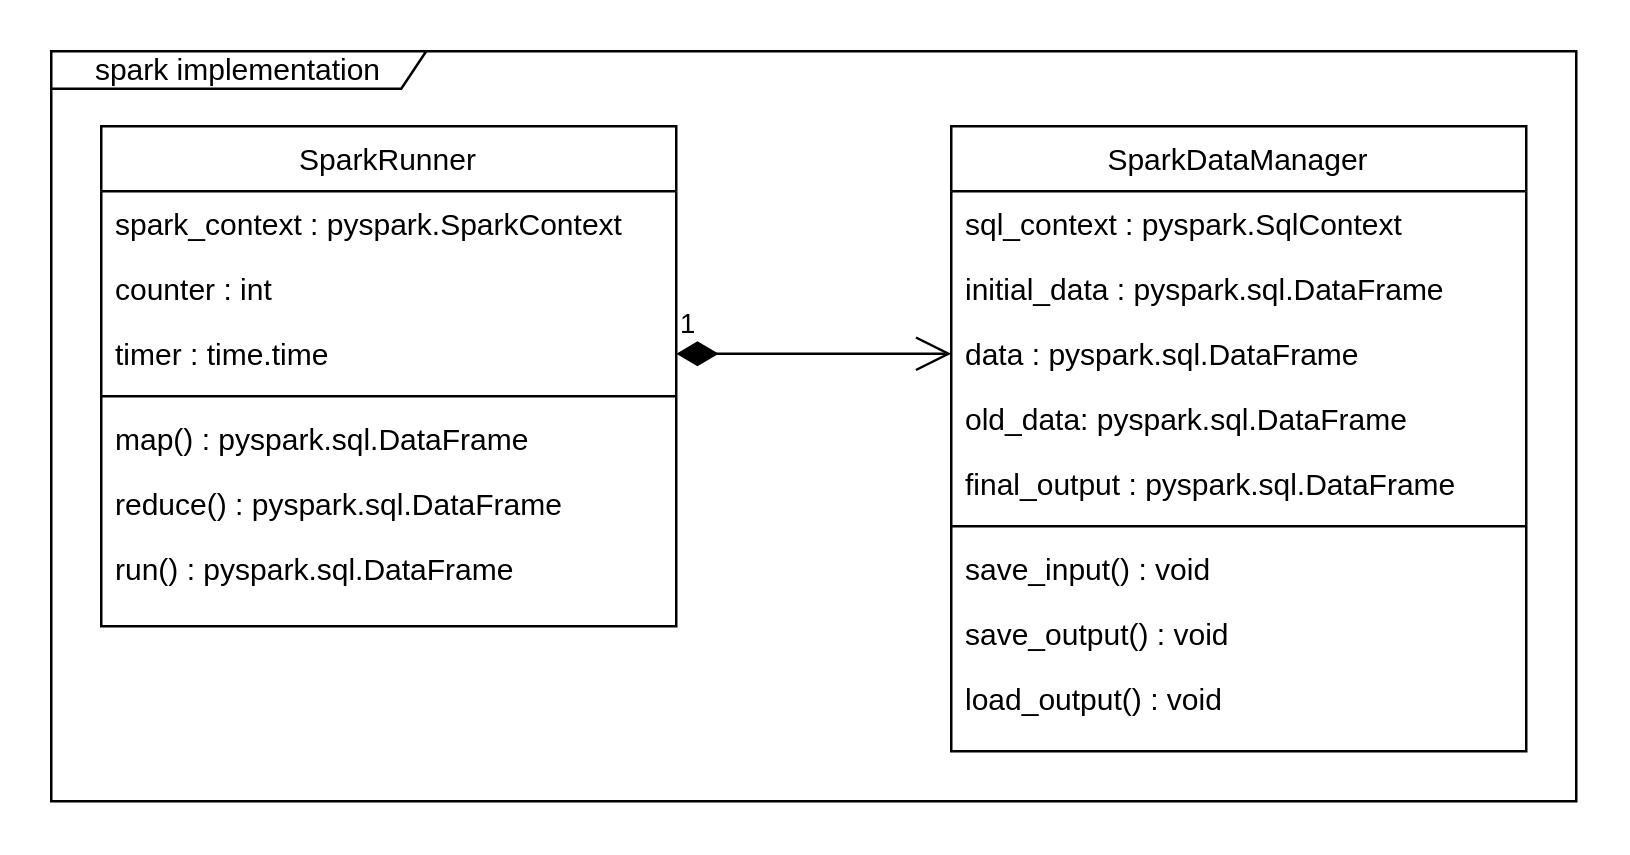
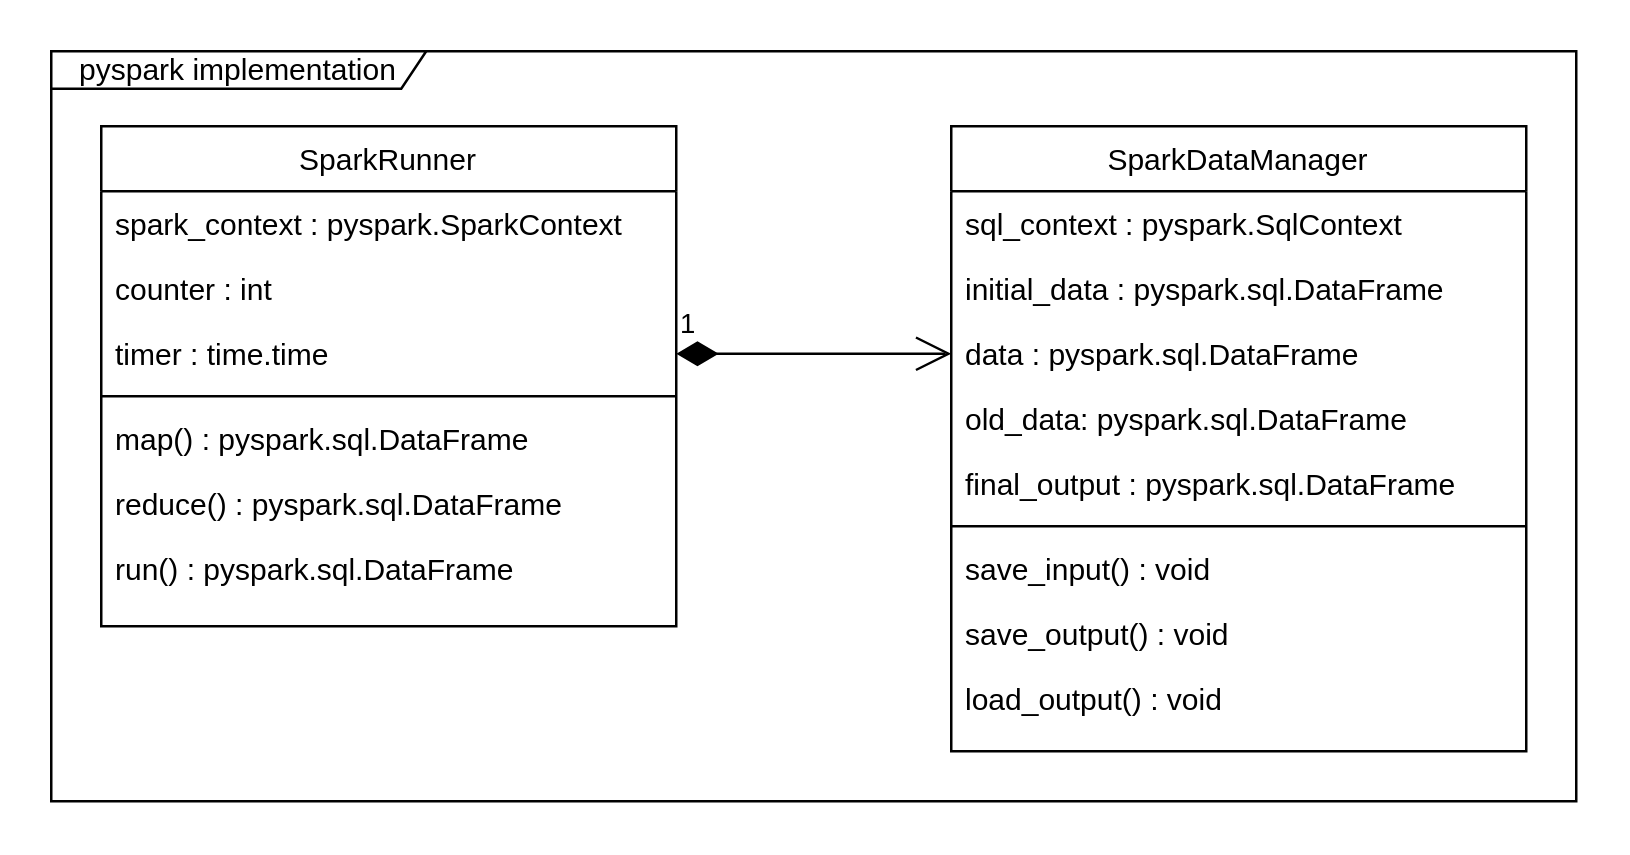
(239, 71) -> (239, 71)
